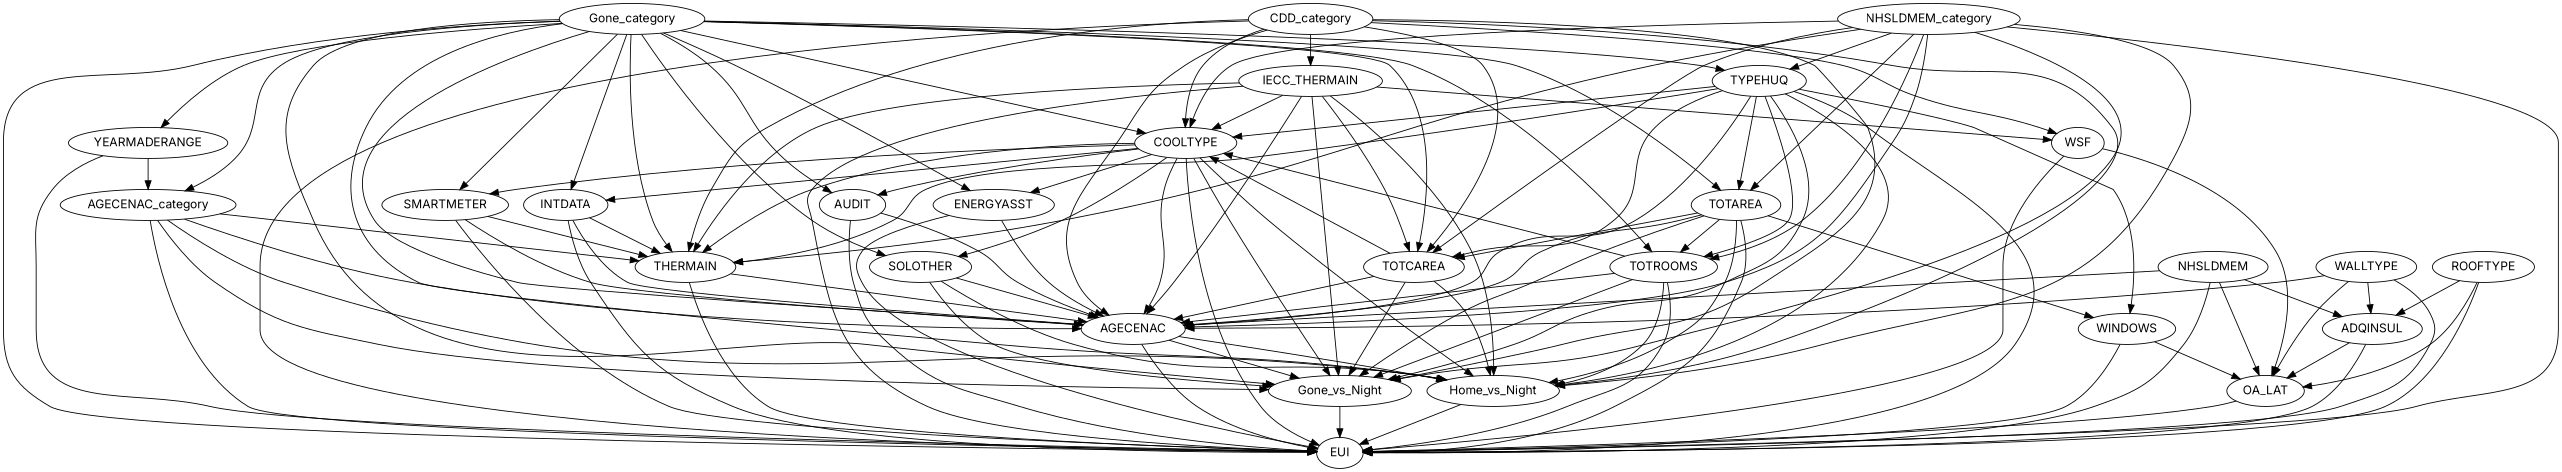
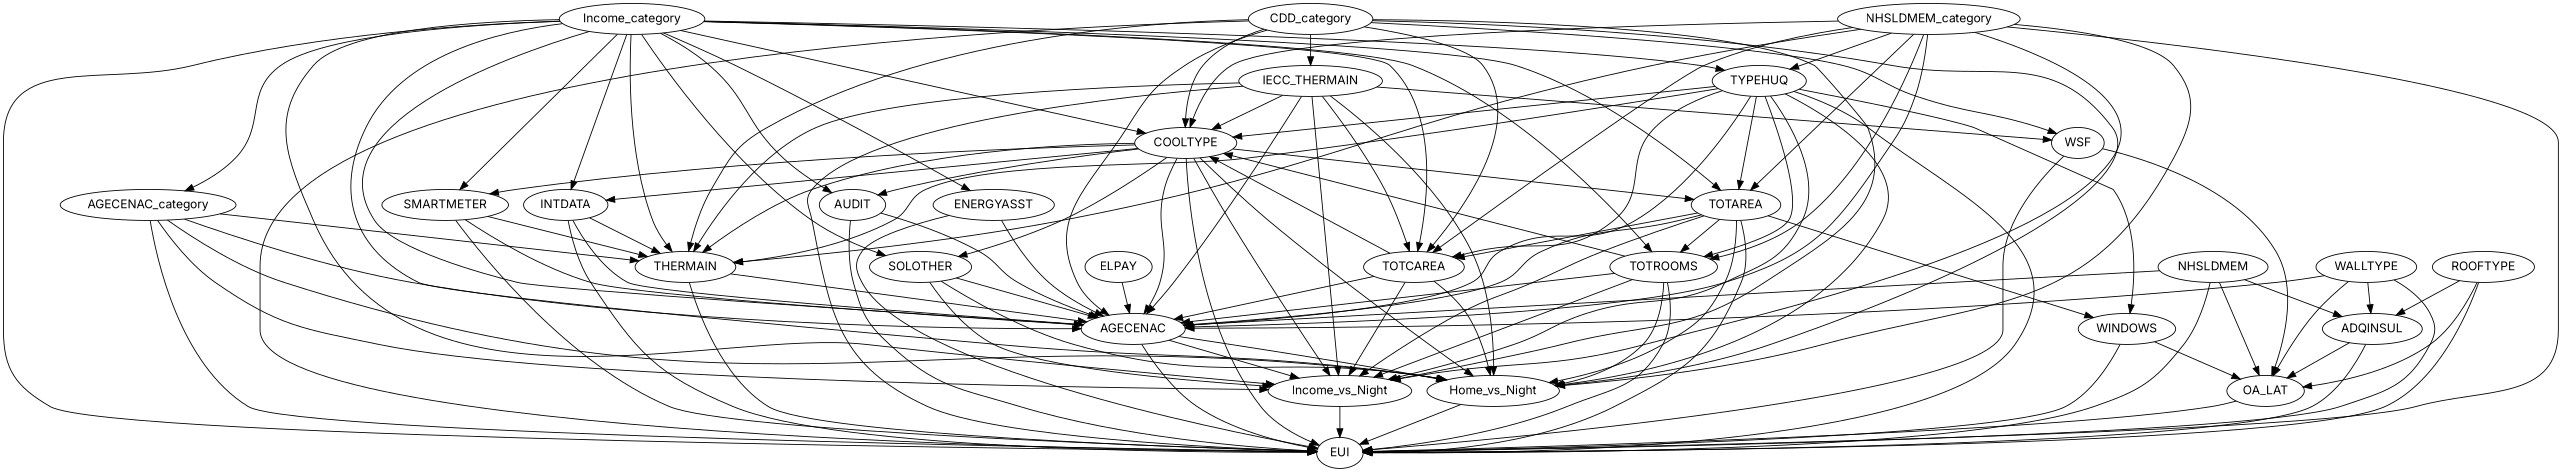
(632, 19) -> (632, 19)
(148, 143) -> none
(1087, 175) -> (1459, 174)
none -> (1119, 267)
(1340, 391) -> (1340, 391)
